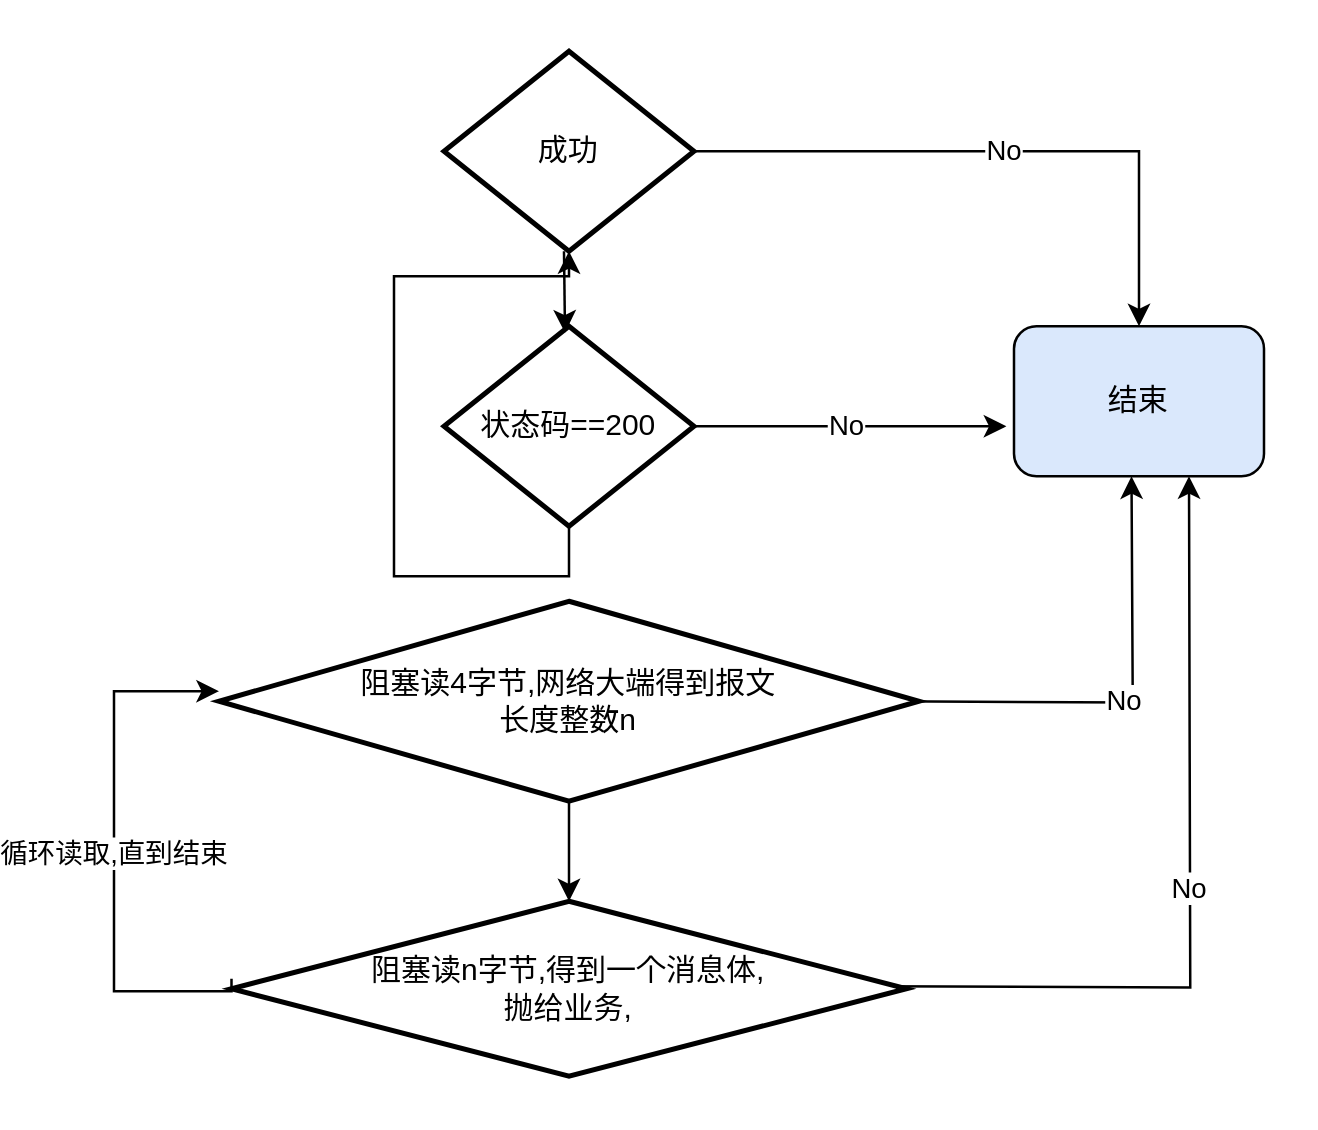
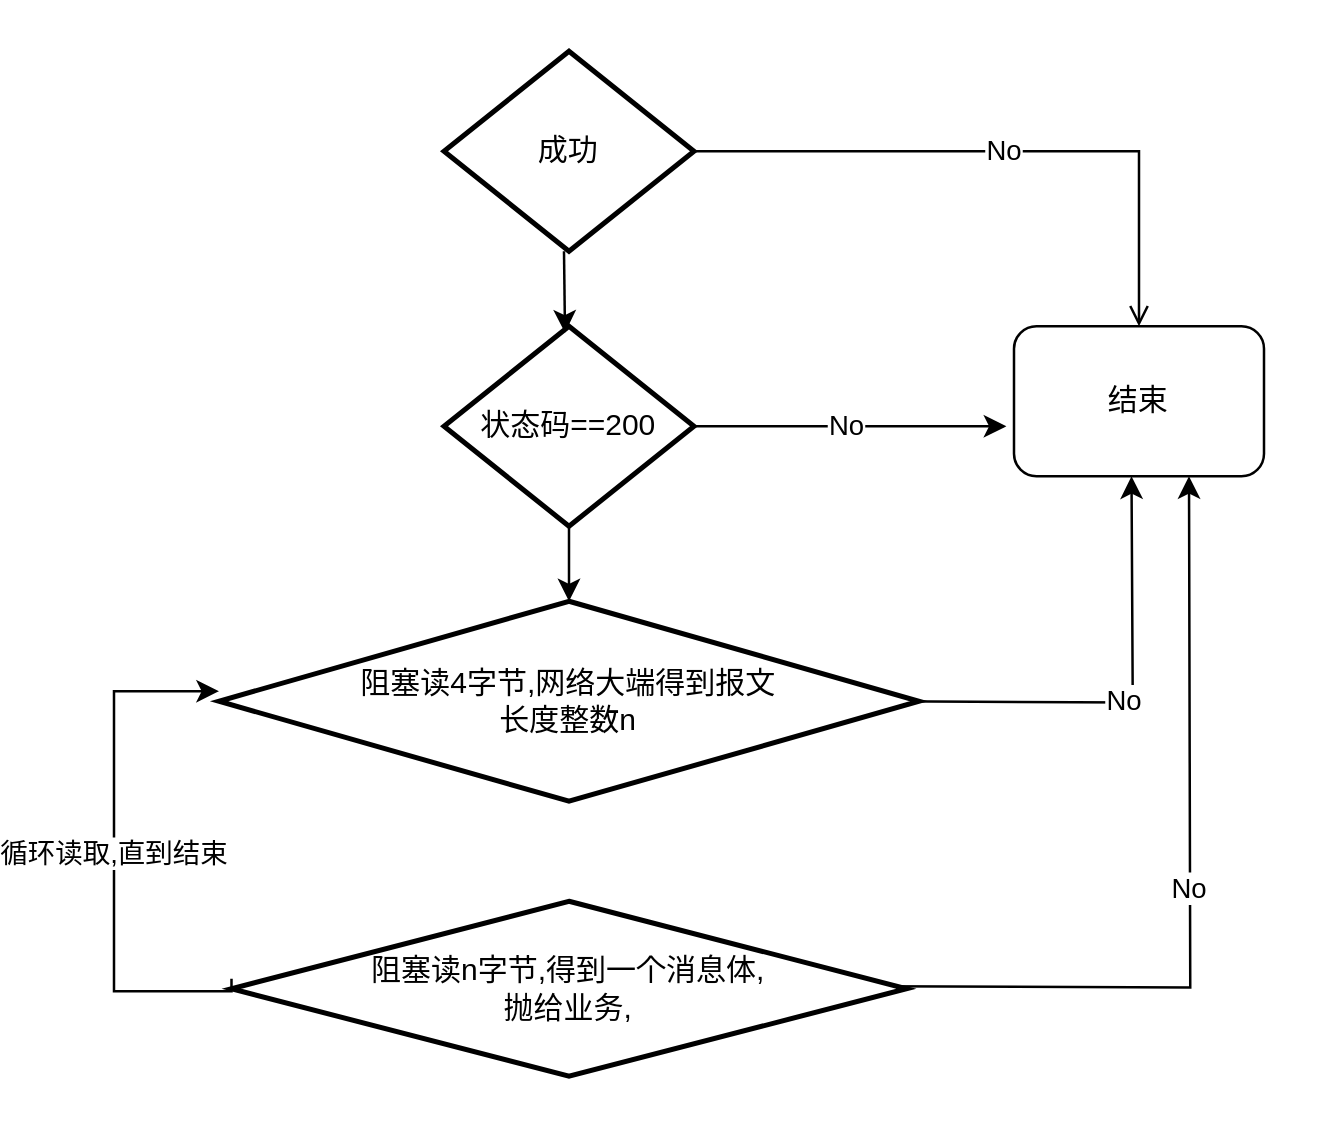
(1139, 308) -> (1139, 312)
(1139, 401) -> (1139, 401)
(394, 433) -> (569, 579)
(569, 843) -> none
